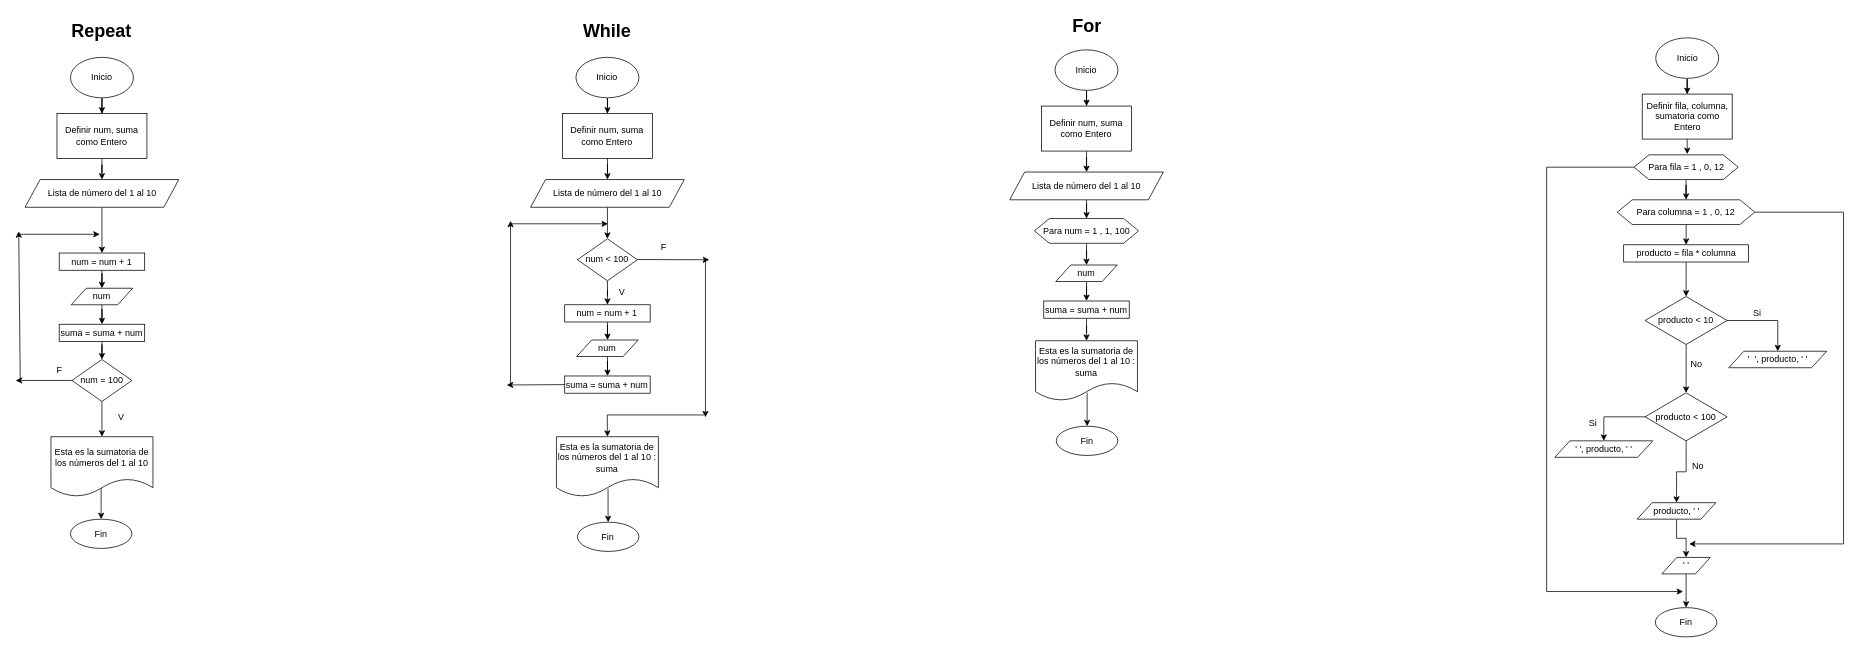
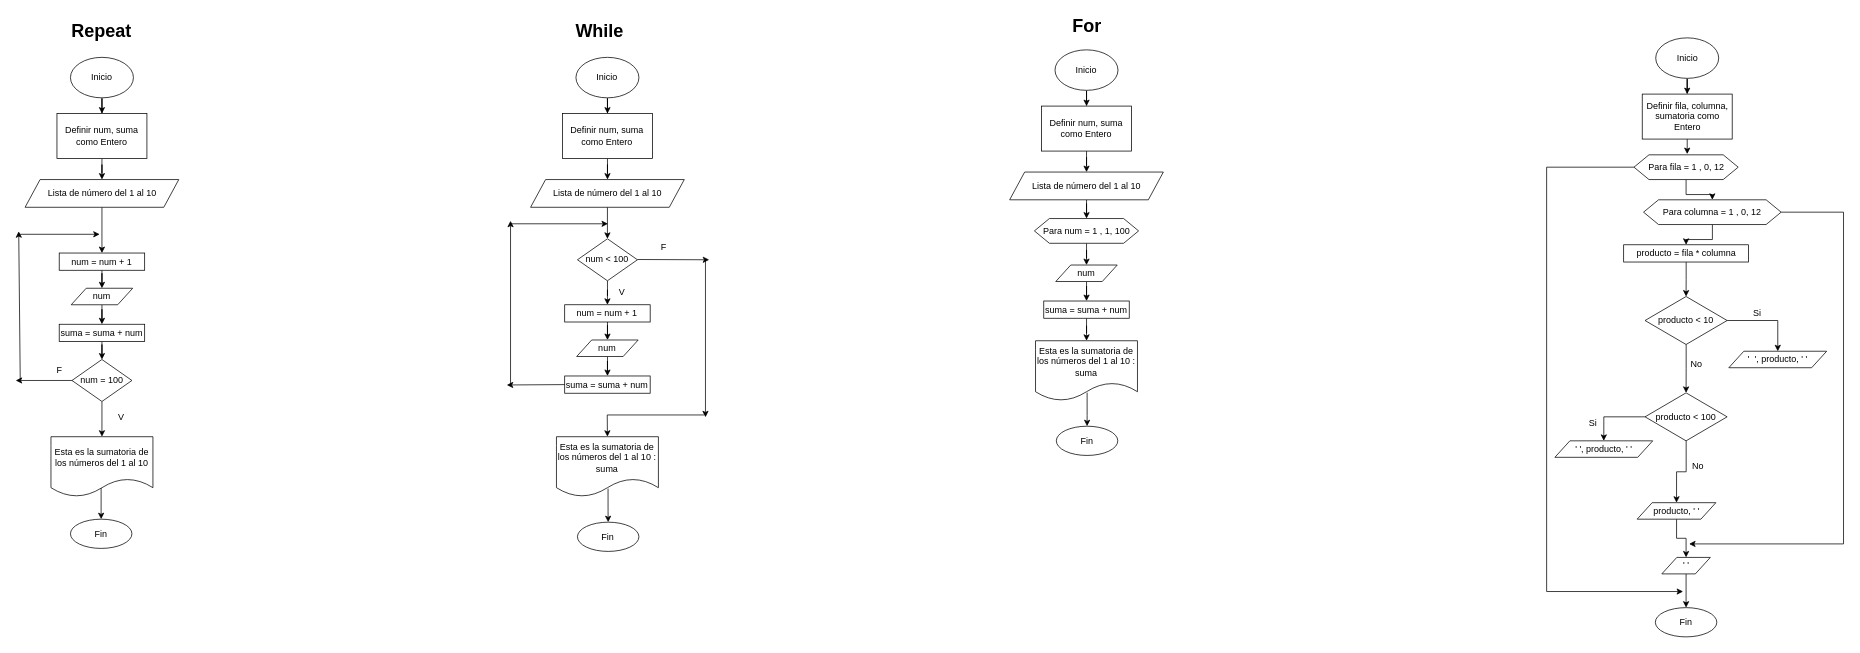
(607, 31) -> (600, 31)
(1686, 212) -> (1713, 212)
